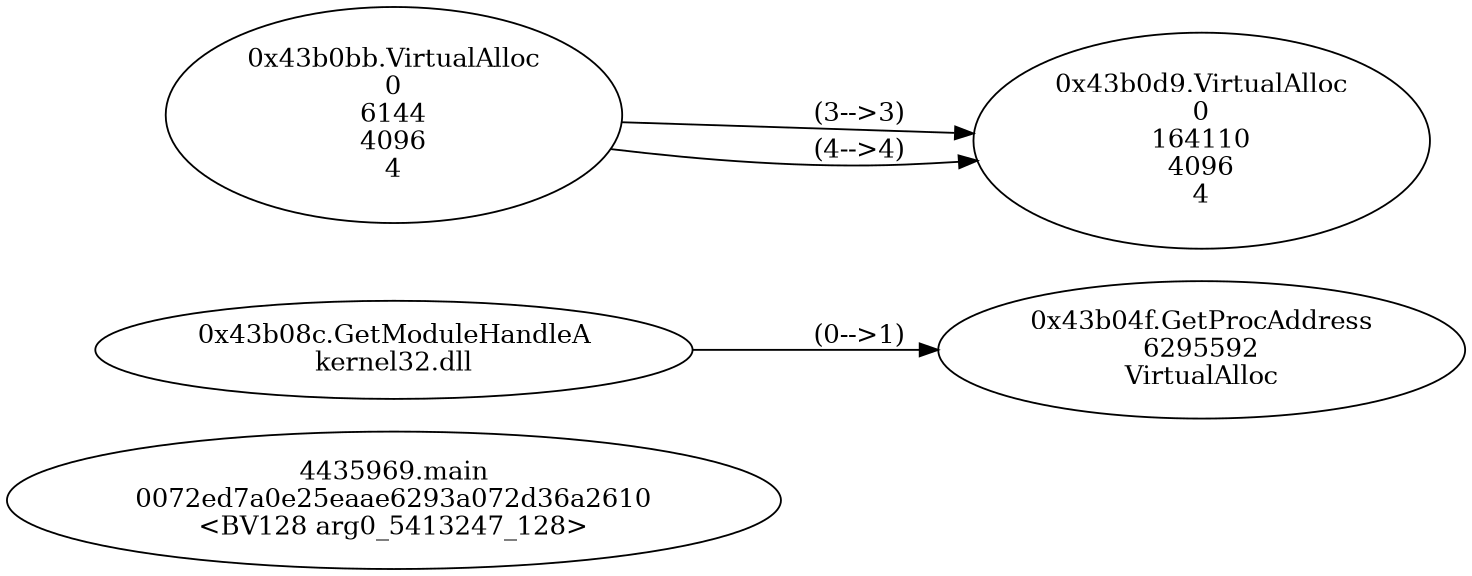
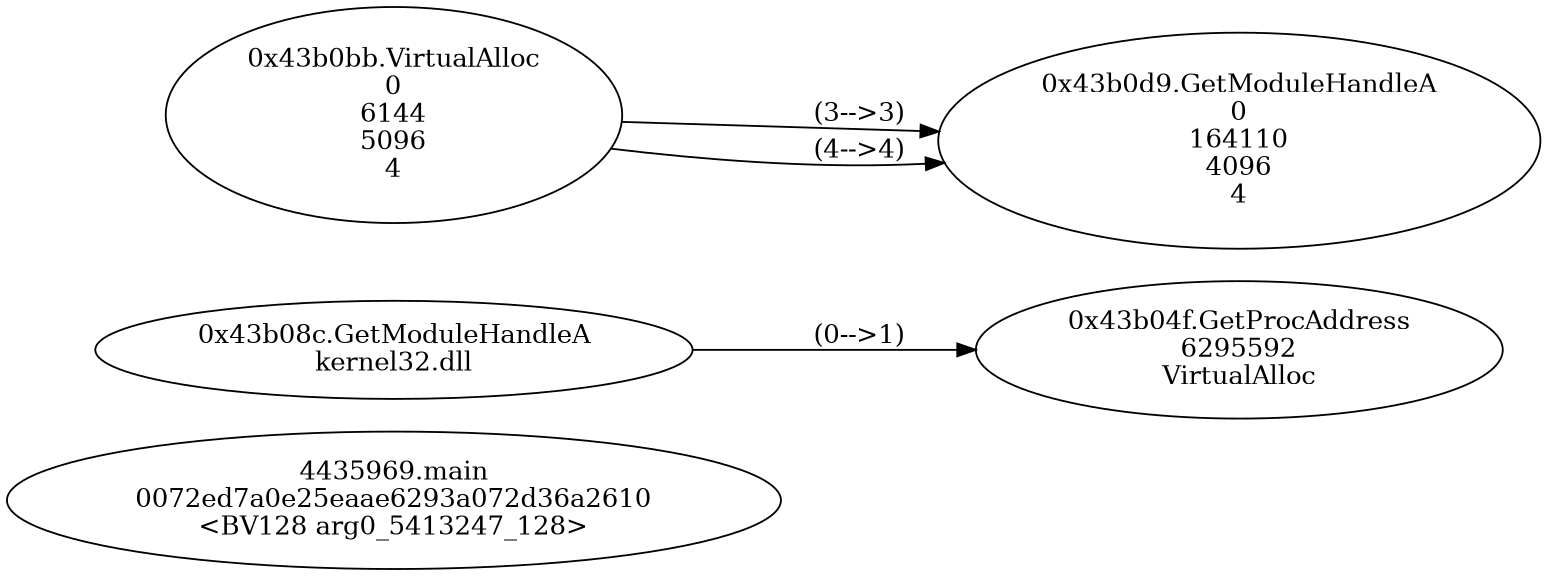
(394, 115) -> (394, 115)
(1202, 141) -> (1239, 141)
